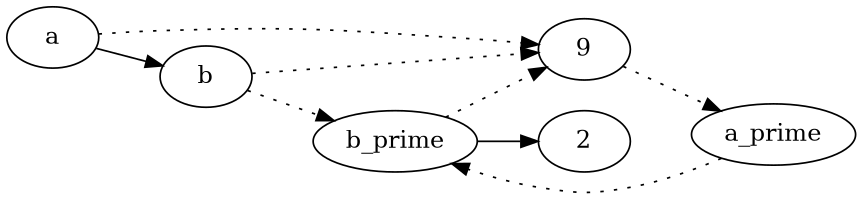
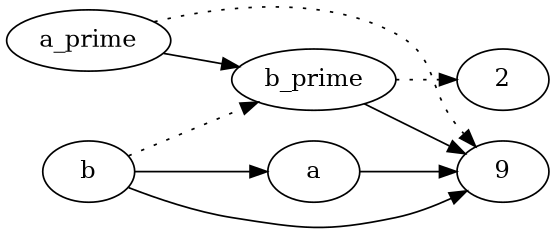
(310, 29) -> (400, 172)
(121, 55) -> (192, 172)
(387, 64) -> (290, 226)
(664, 85) -> (338, 13)
(488, 96) -> (407, 125)
(499, 141) -> (417, 80)
(596, 192) -> (193, 59)
